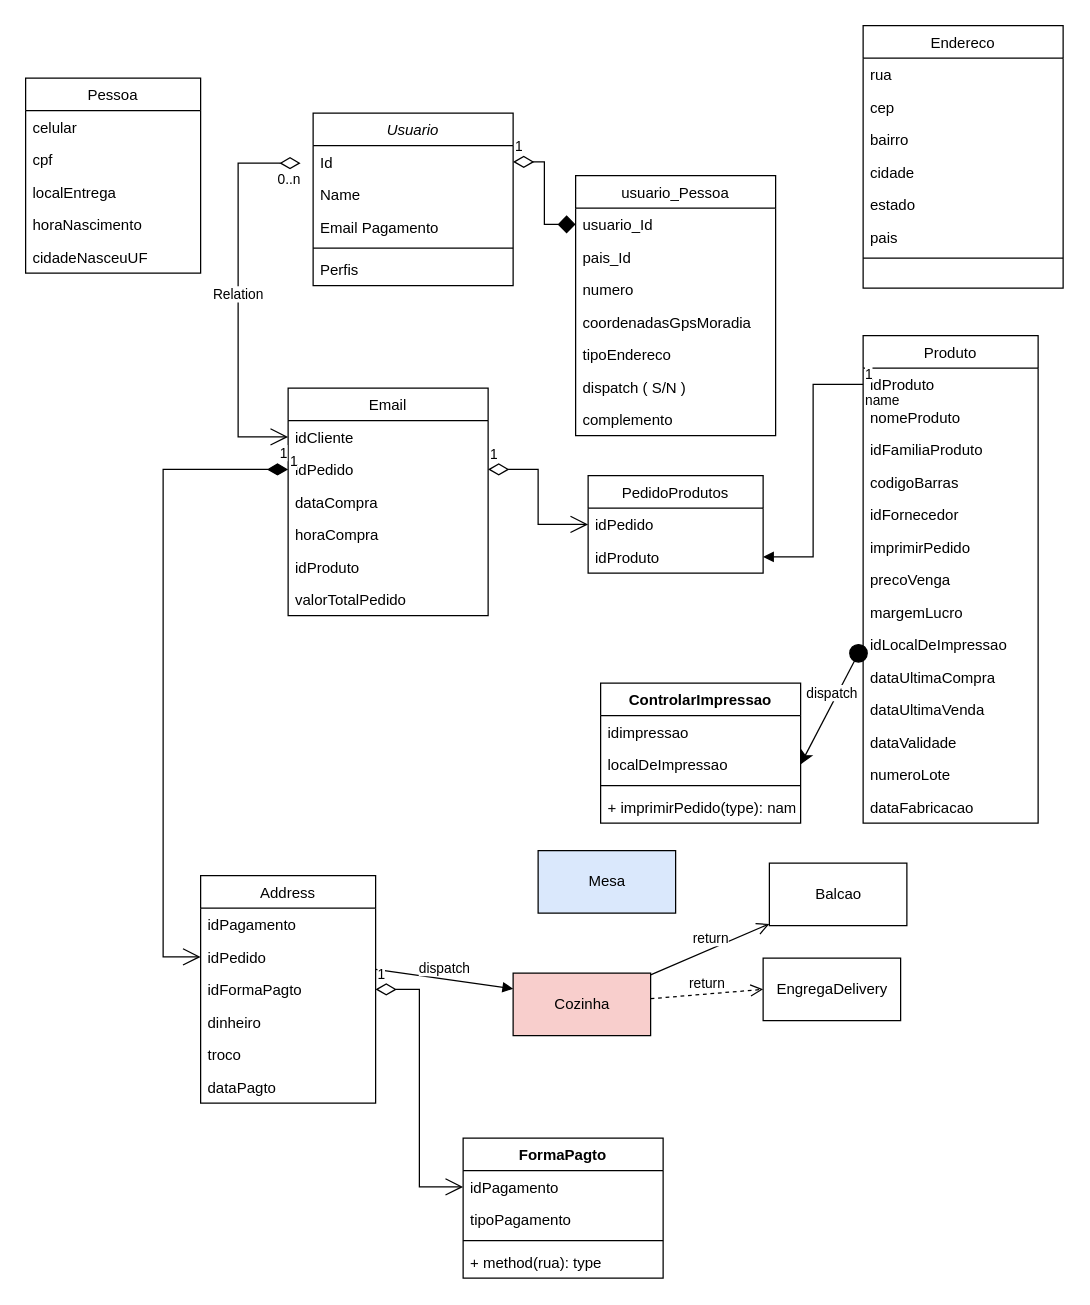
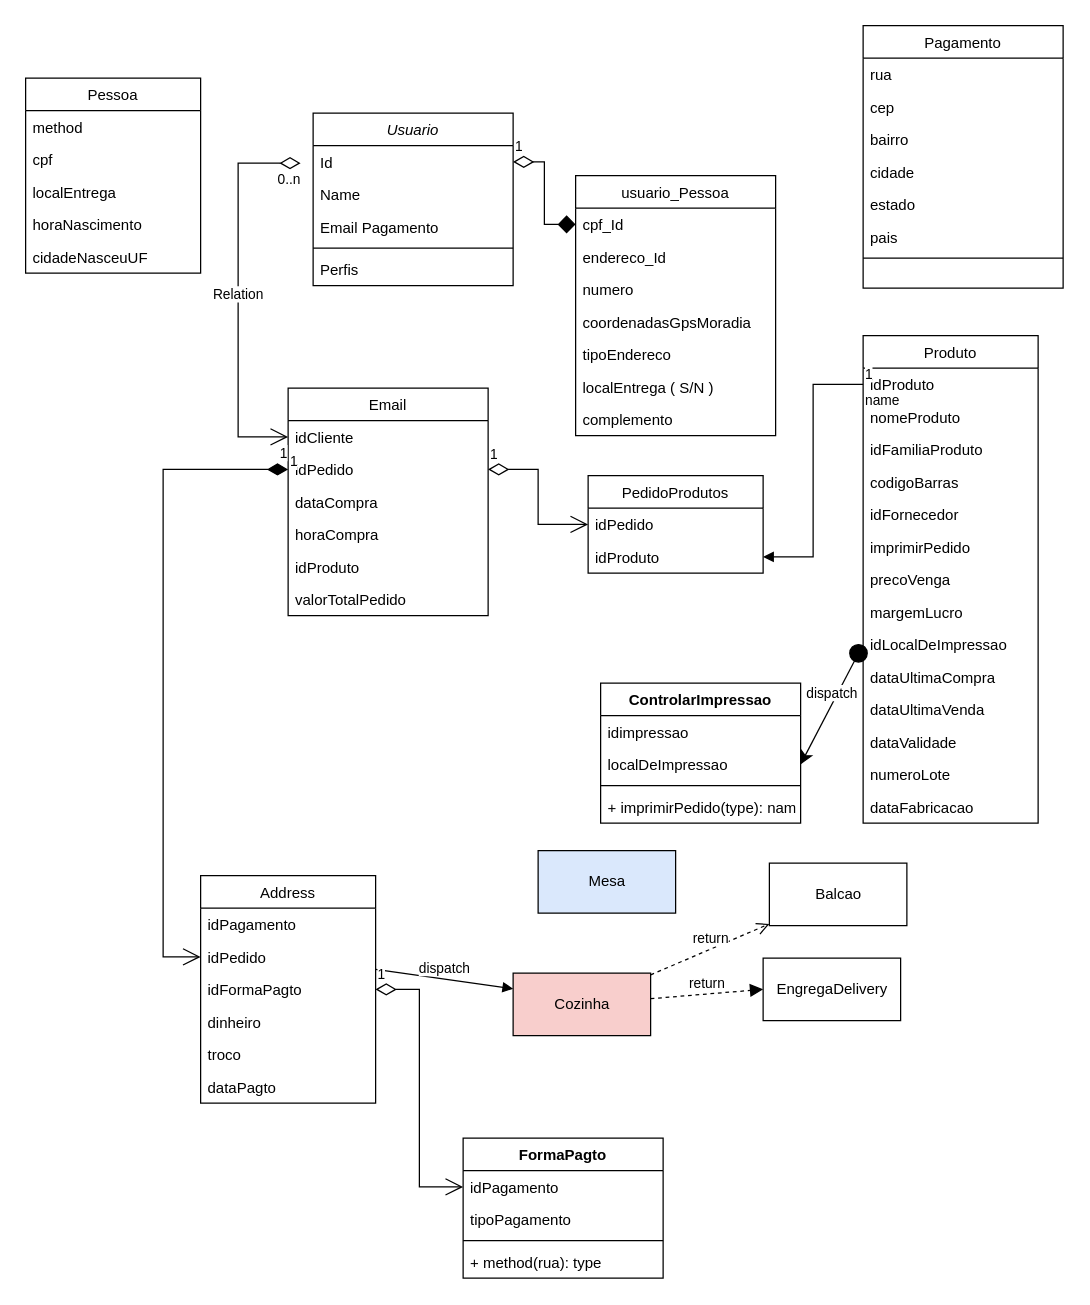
(963, 43) -> (963, 43)
(58, 128) -> (58, 128)
(623, 225) -> (608, 225)
(610, 258) -> (629, 258)
(642, 388) -> (657, 388)
(685, 960) -> (685, 960)
(754, 990) -> (749, 991)
